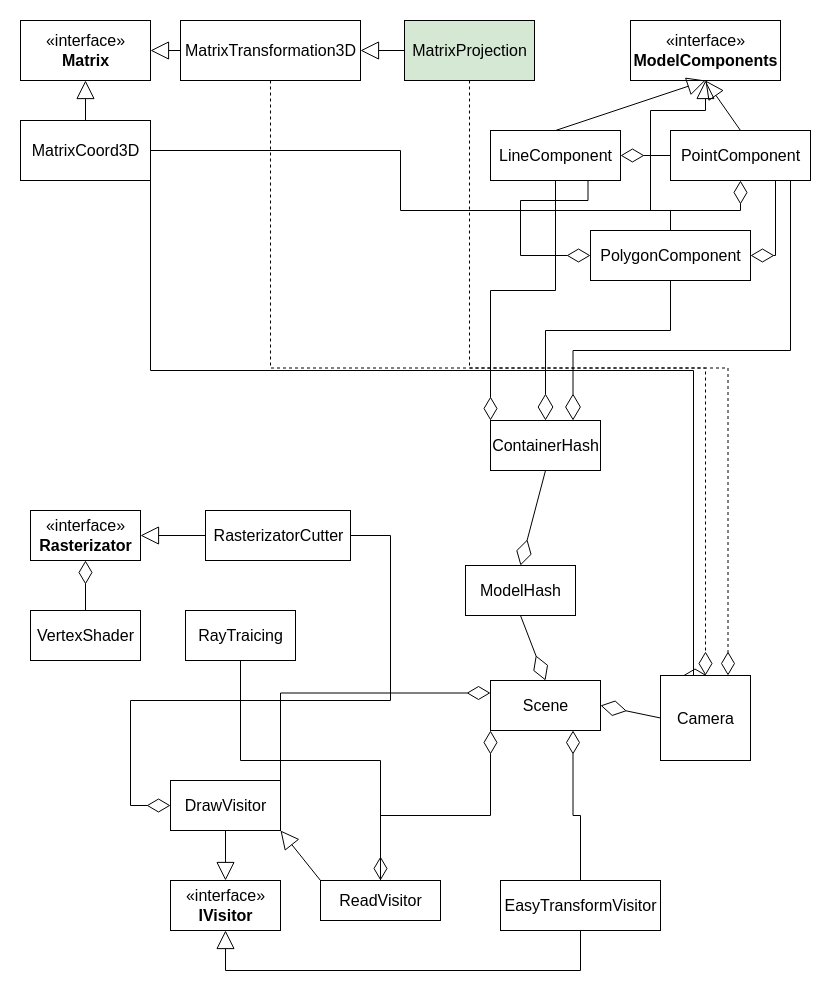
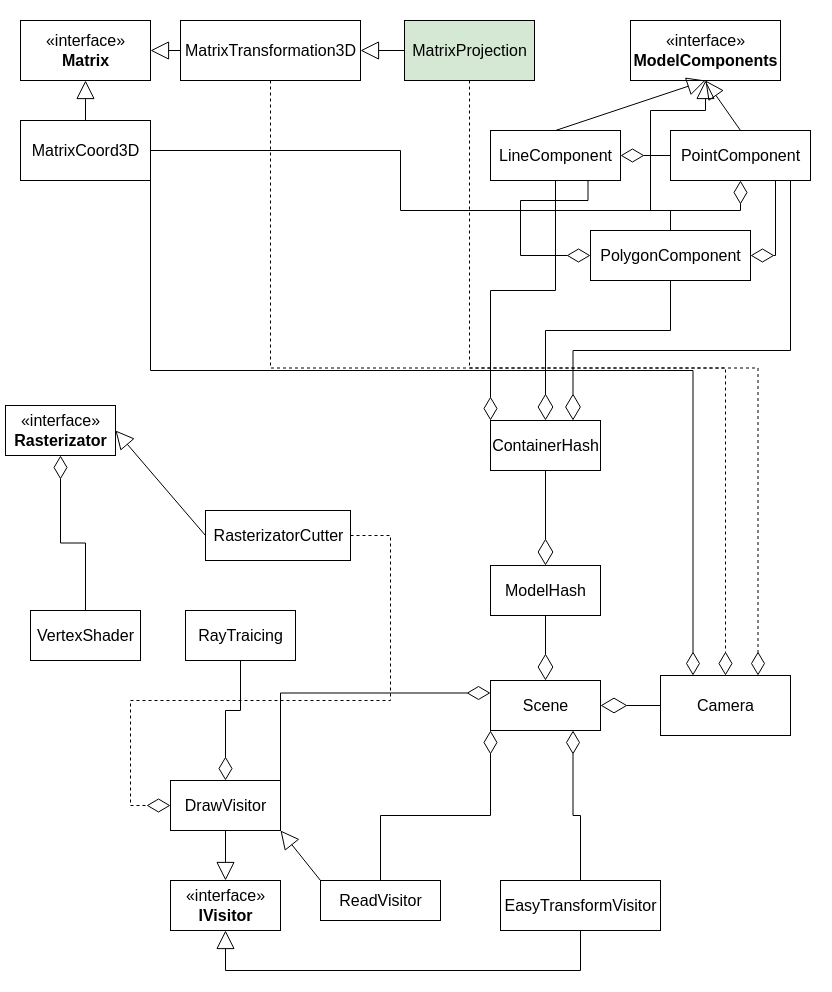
(86, 536) -> (61, 431)
(521, 591) -> (546, 591)
(302, 701) -> (302, 701)
(706, 718) -> (726, 706)
(305, 761) -> (226, 720)
